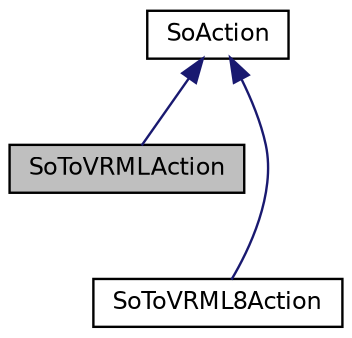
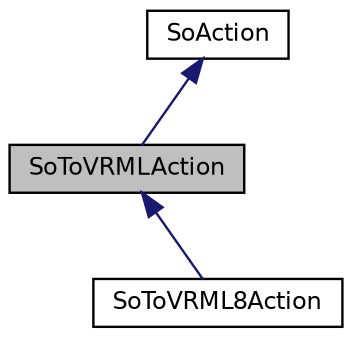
(267, 181) -> (179, 246)
